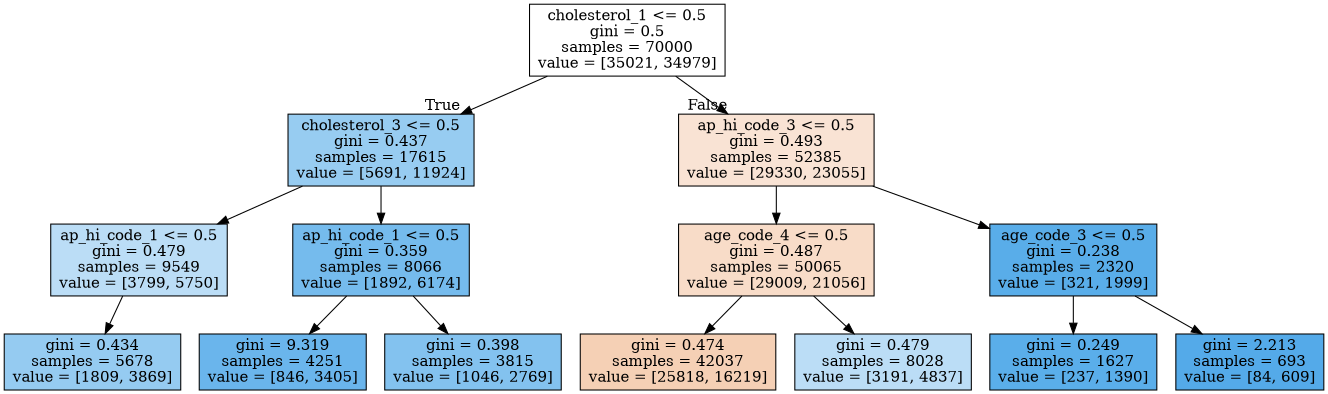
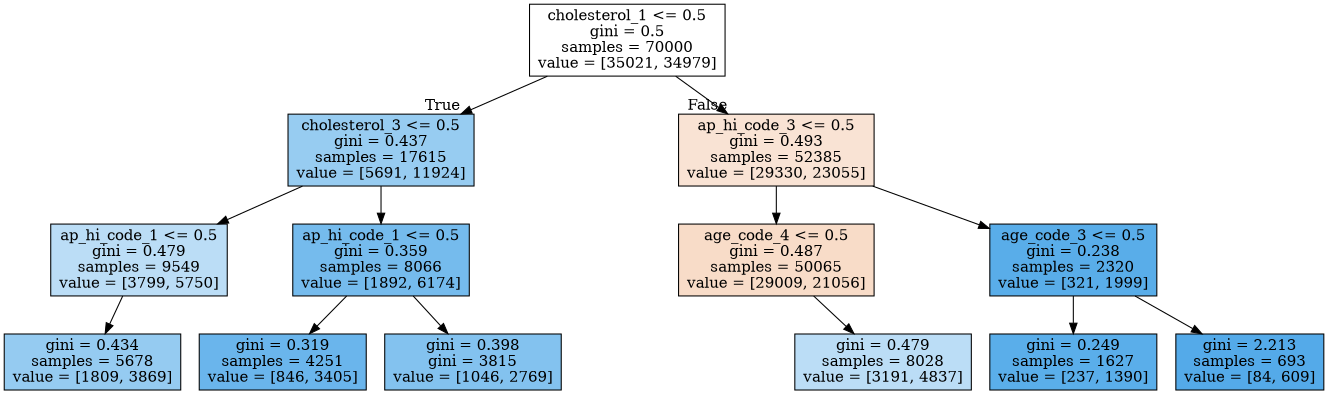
(283, 362) -> (283, 362)
(473, 362) -> (473, 362)
(678, 362) -> none
